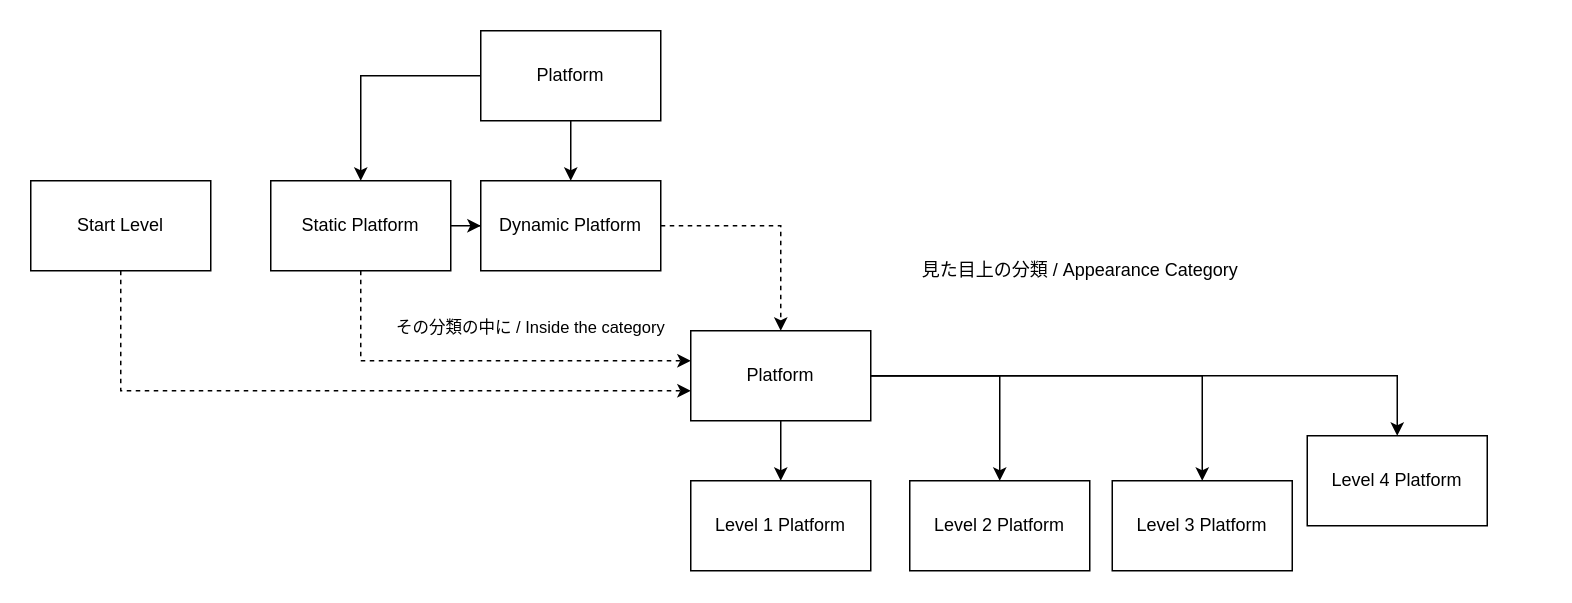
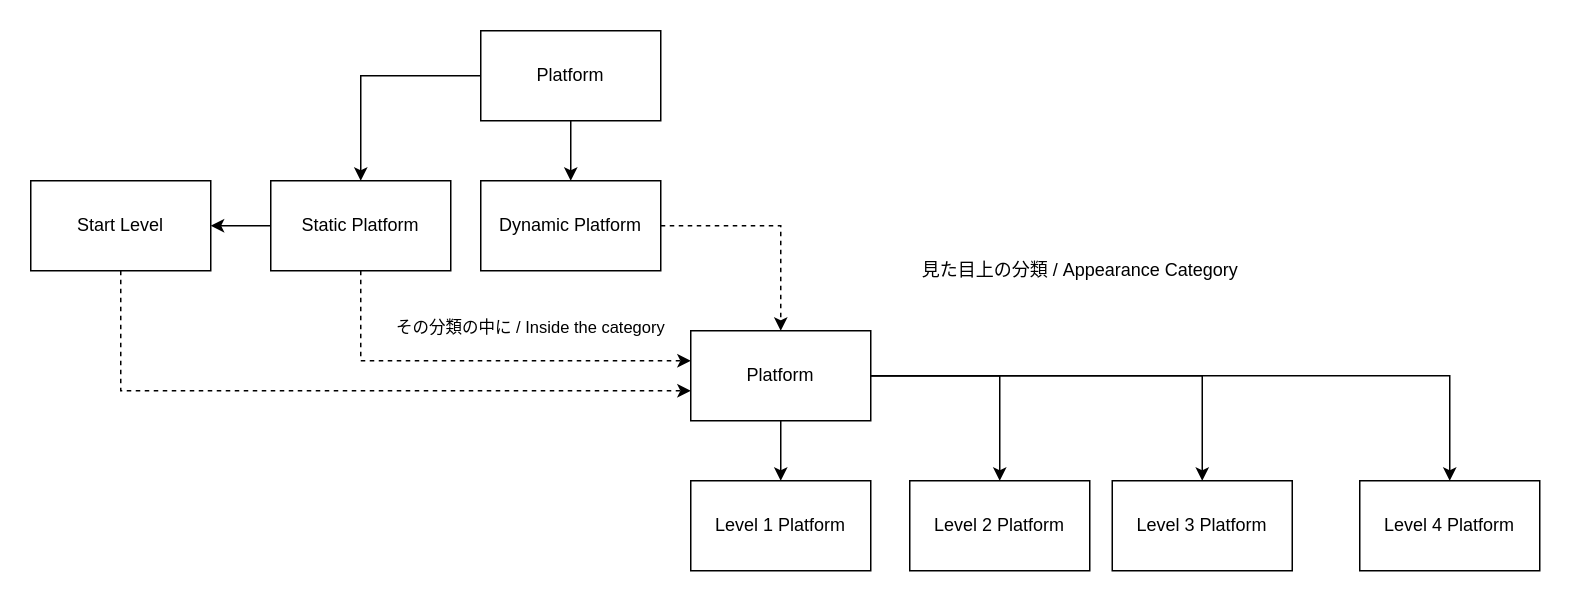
(471, 226) -> (246, 226)
(1397, 481) -> (1450, 526)
